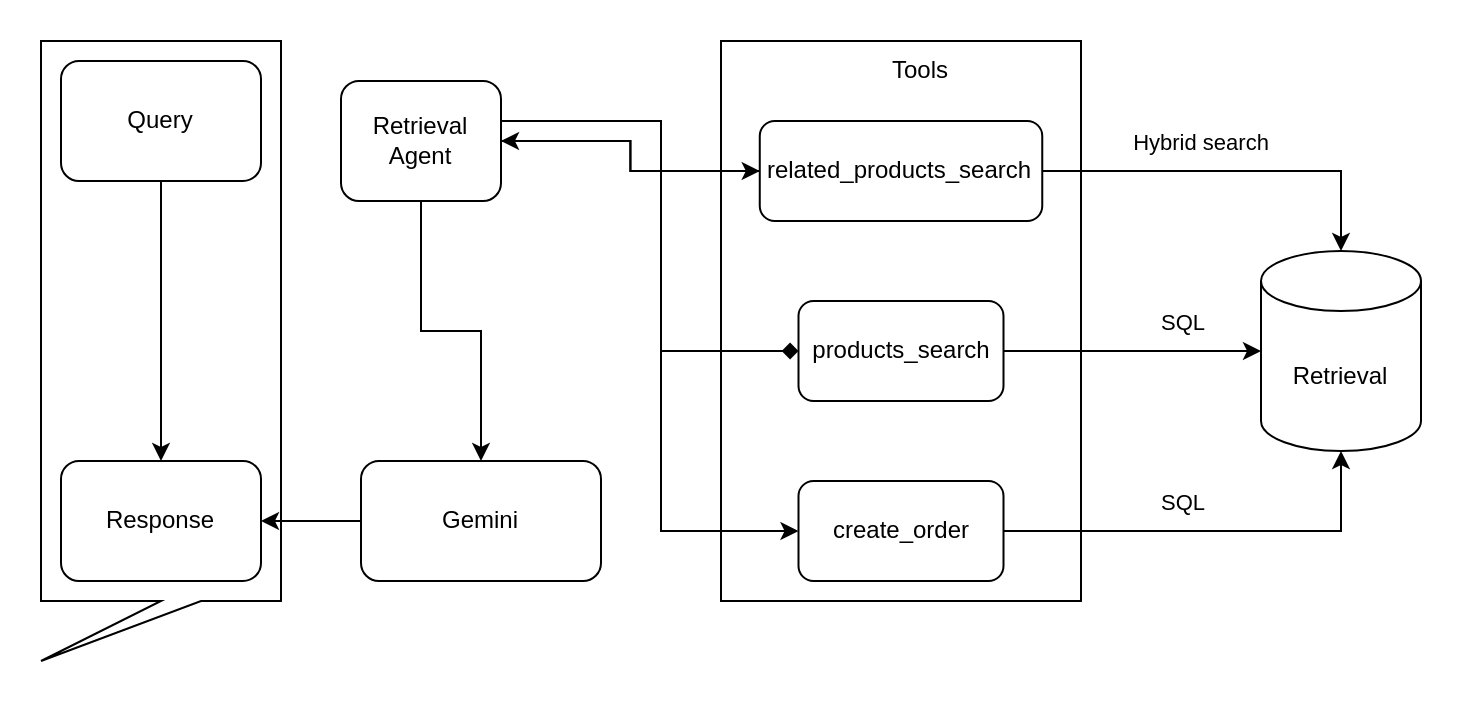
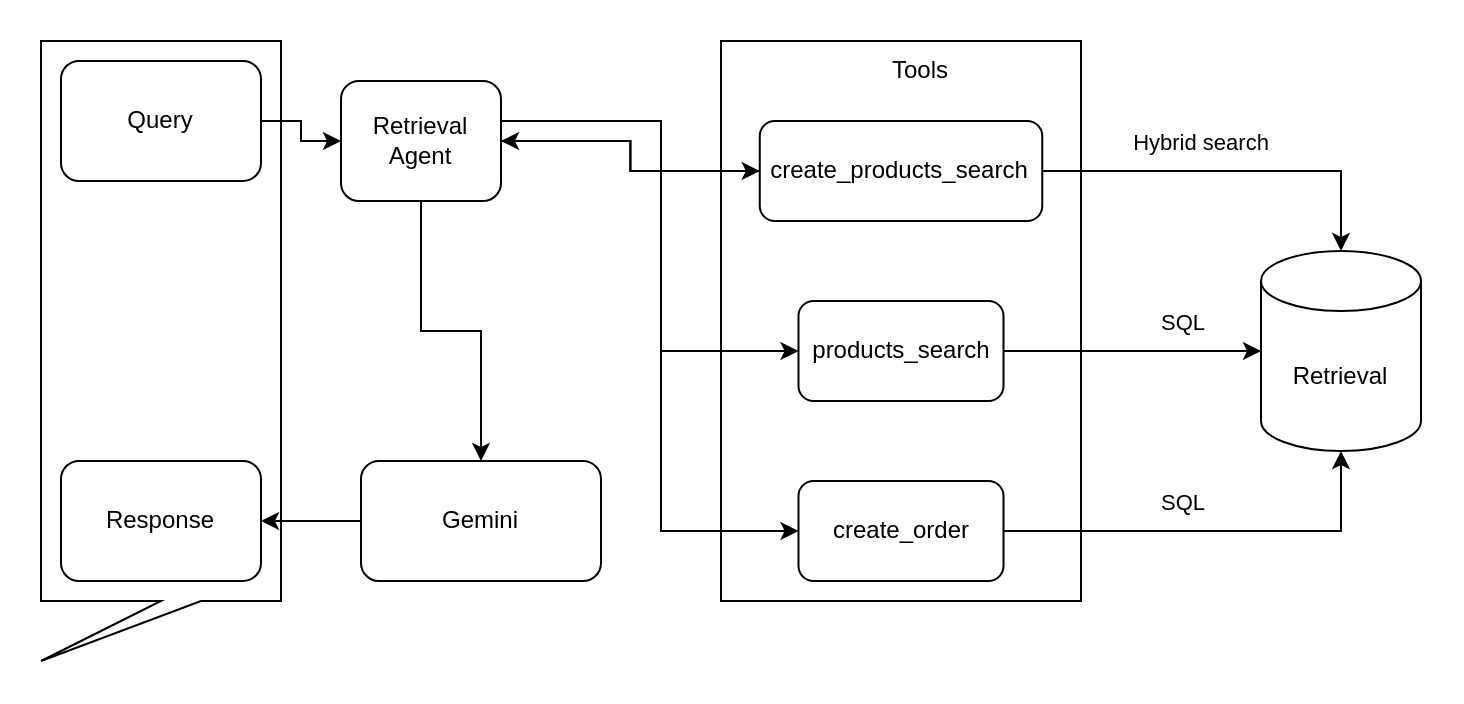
(900, 171) -> (900, 171)
(161, 314) -> (301, 124)
(782, 351) -> (783, 351)
